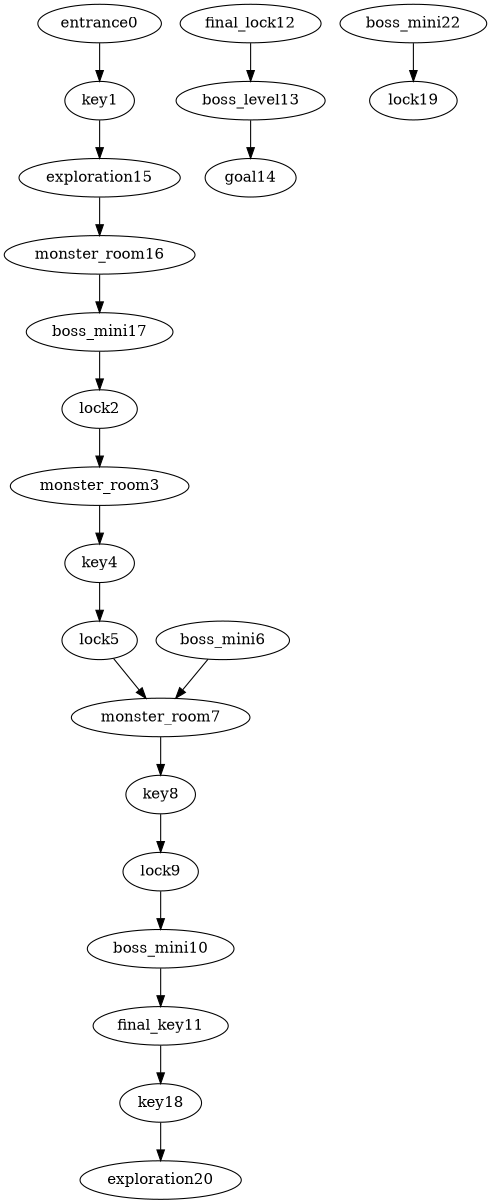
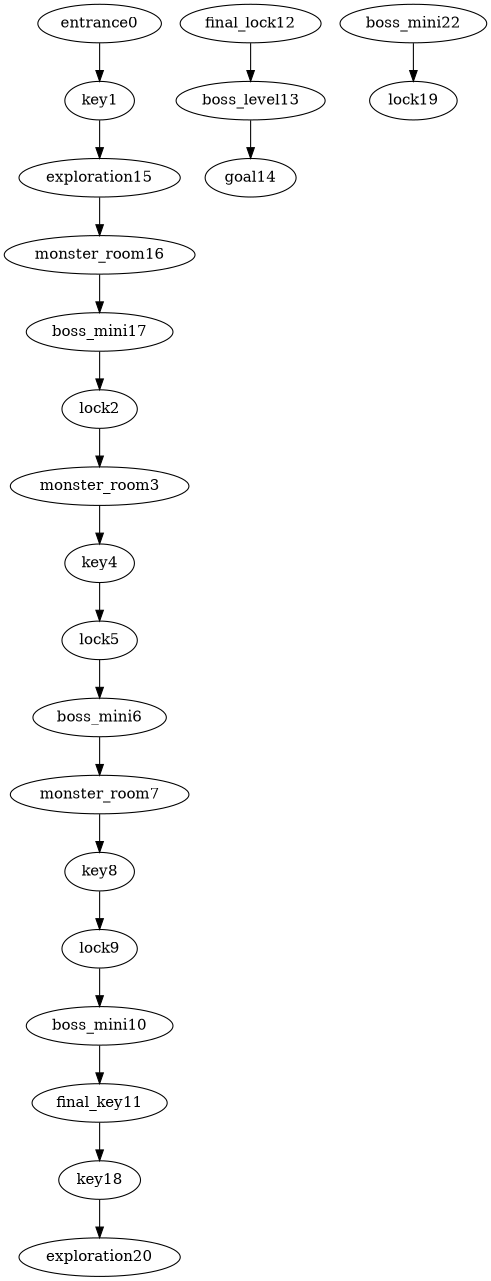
(126, 674) -> (100, 674)
